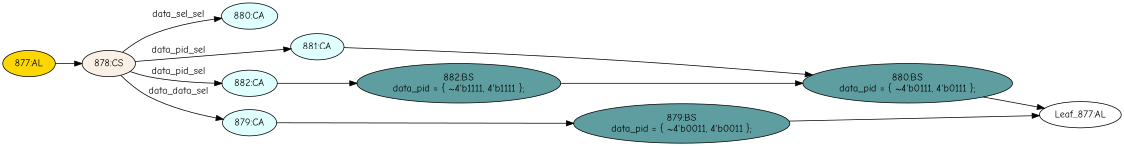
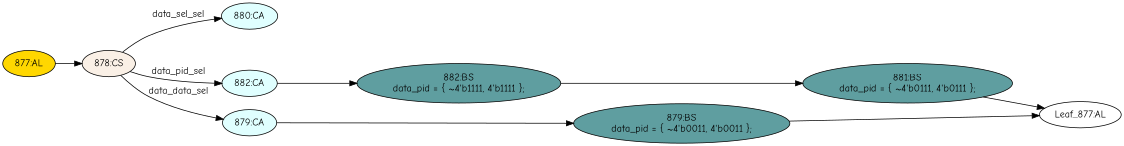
(317, 47) -> none
(908, 83) -> (908, 83)
